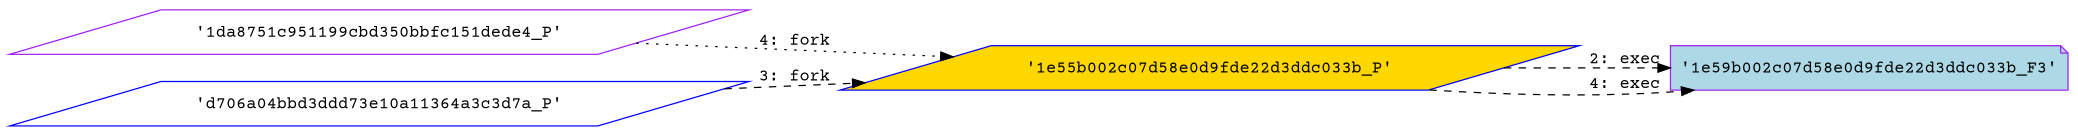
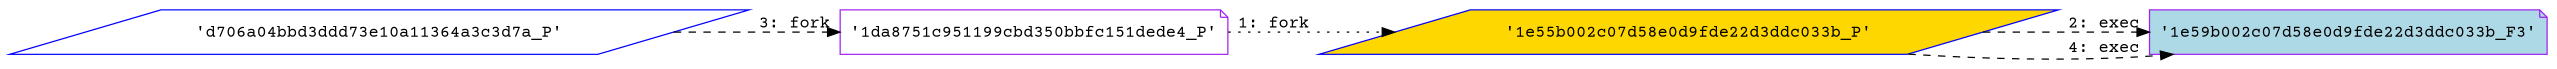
(379, 32) -> (1034, 32)
(794, 40) -> (1273, 23)
(788, 86) -> (751, 32)
